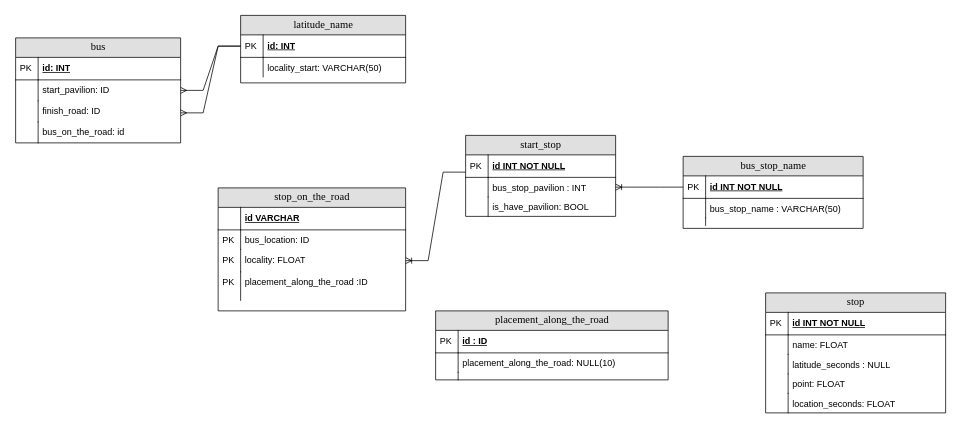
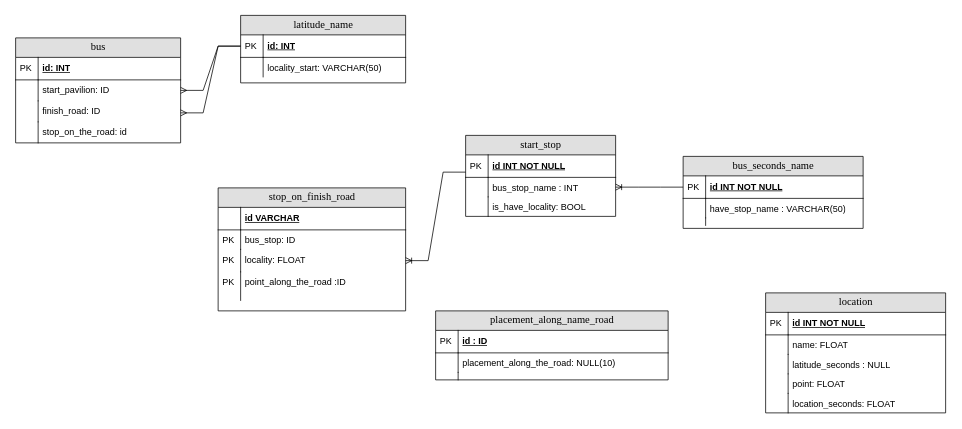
(87, 133) -> (89, 133)
(773, 166) -> (773, 166)
(543, 188) -> (537, 188)
(312, 198) -> (312, 198)
(541, 208) -> (541, 208)
(774, 209) -> (777, 209)
(281, 241) -> (273, 241)
(311, 283) -> (301, 283)
(856, 303) -> (856, 303)
(552, 321) -> (552, 321)
